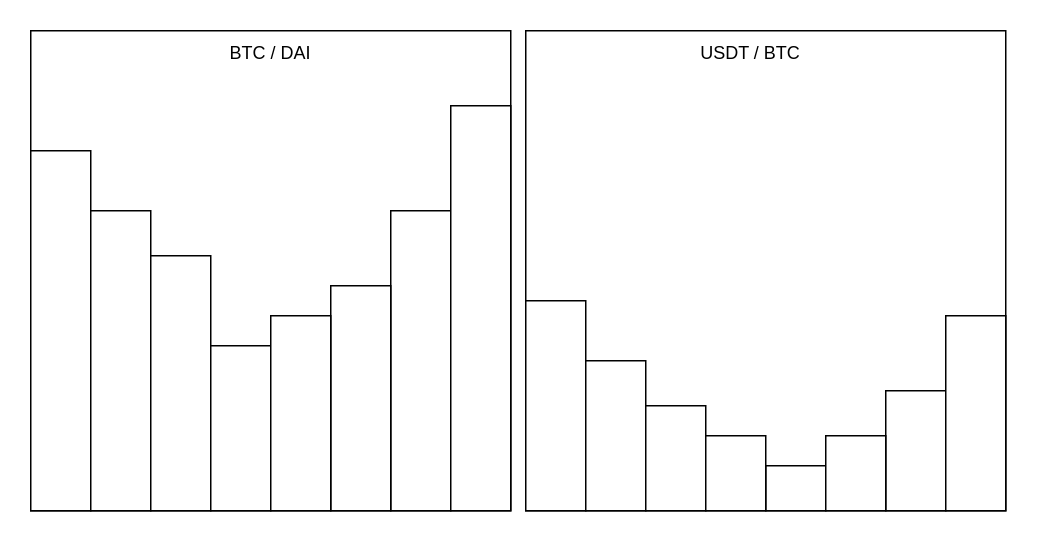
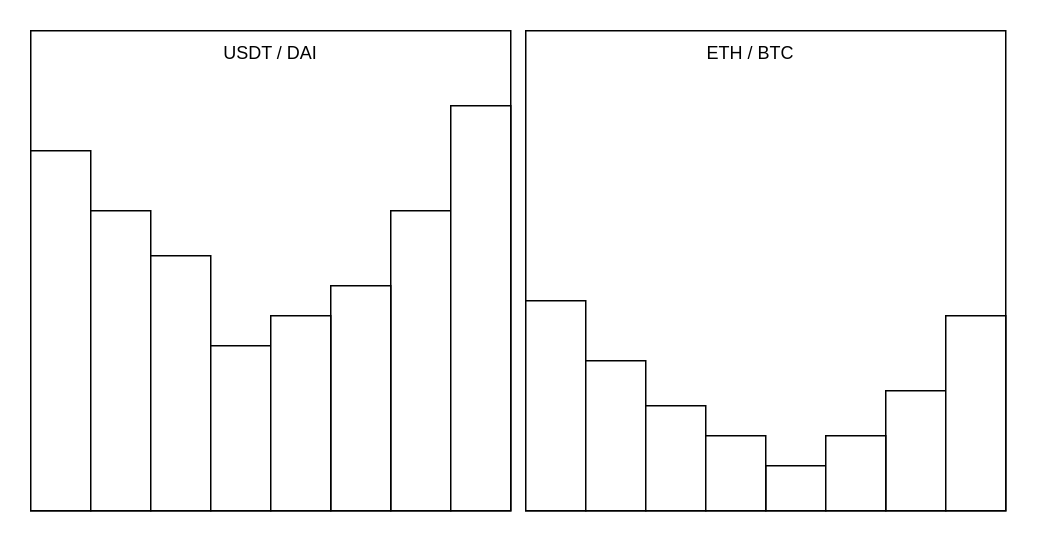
(271, 53) -> (271, 53)
(751, 53) -> (751, 53)
